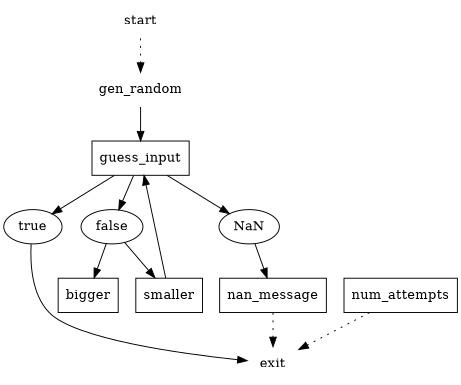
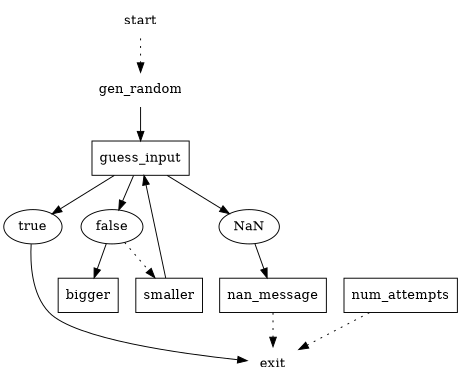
(137, 256) -> (137, 256)
